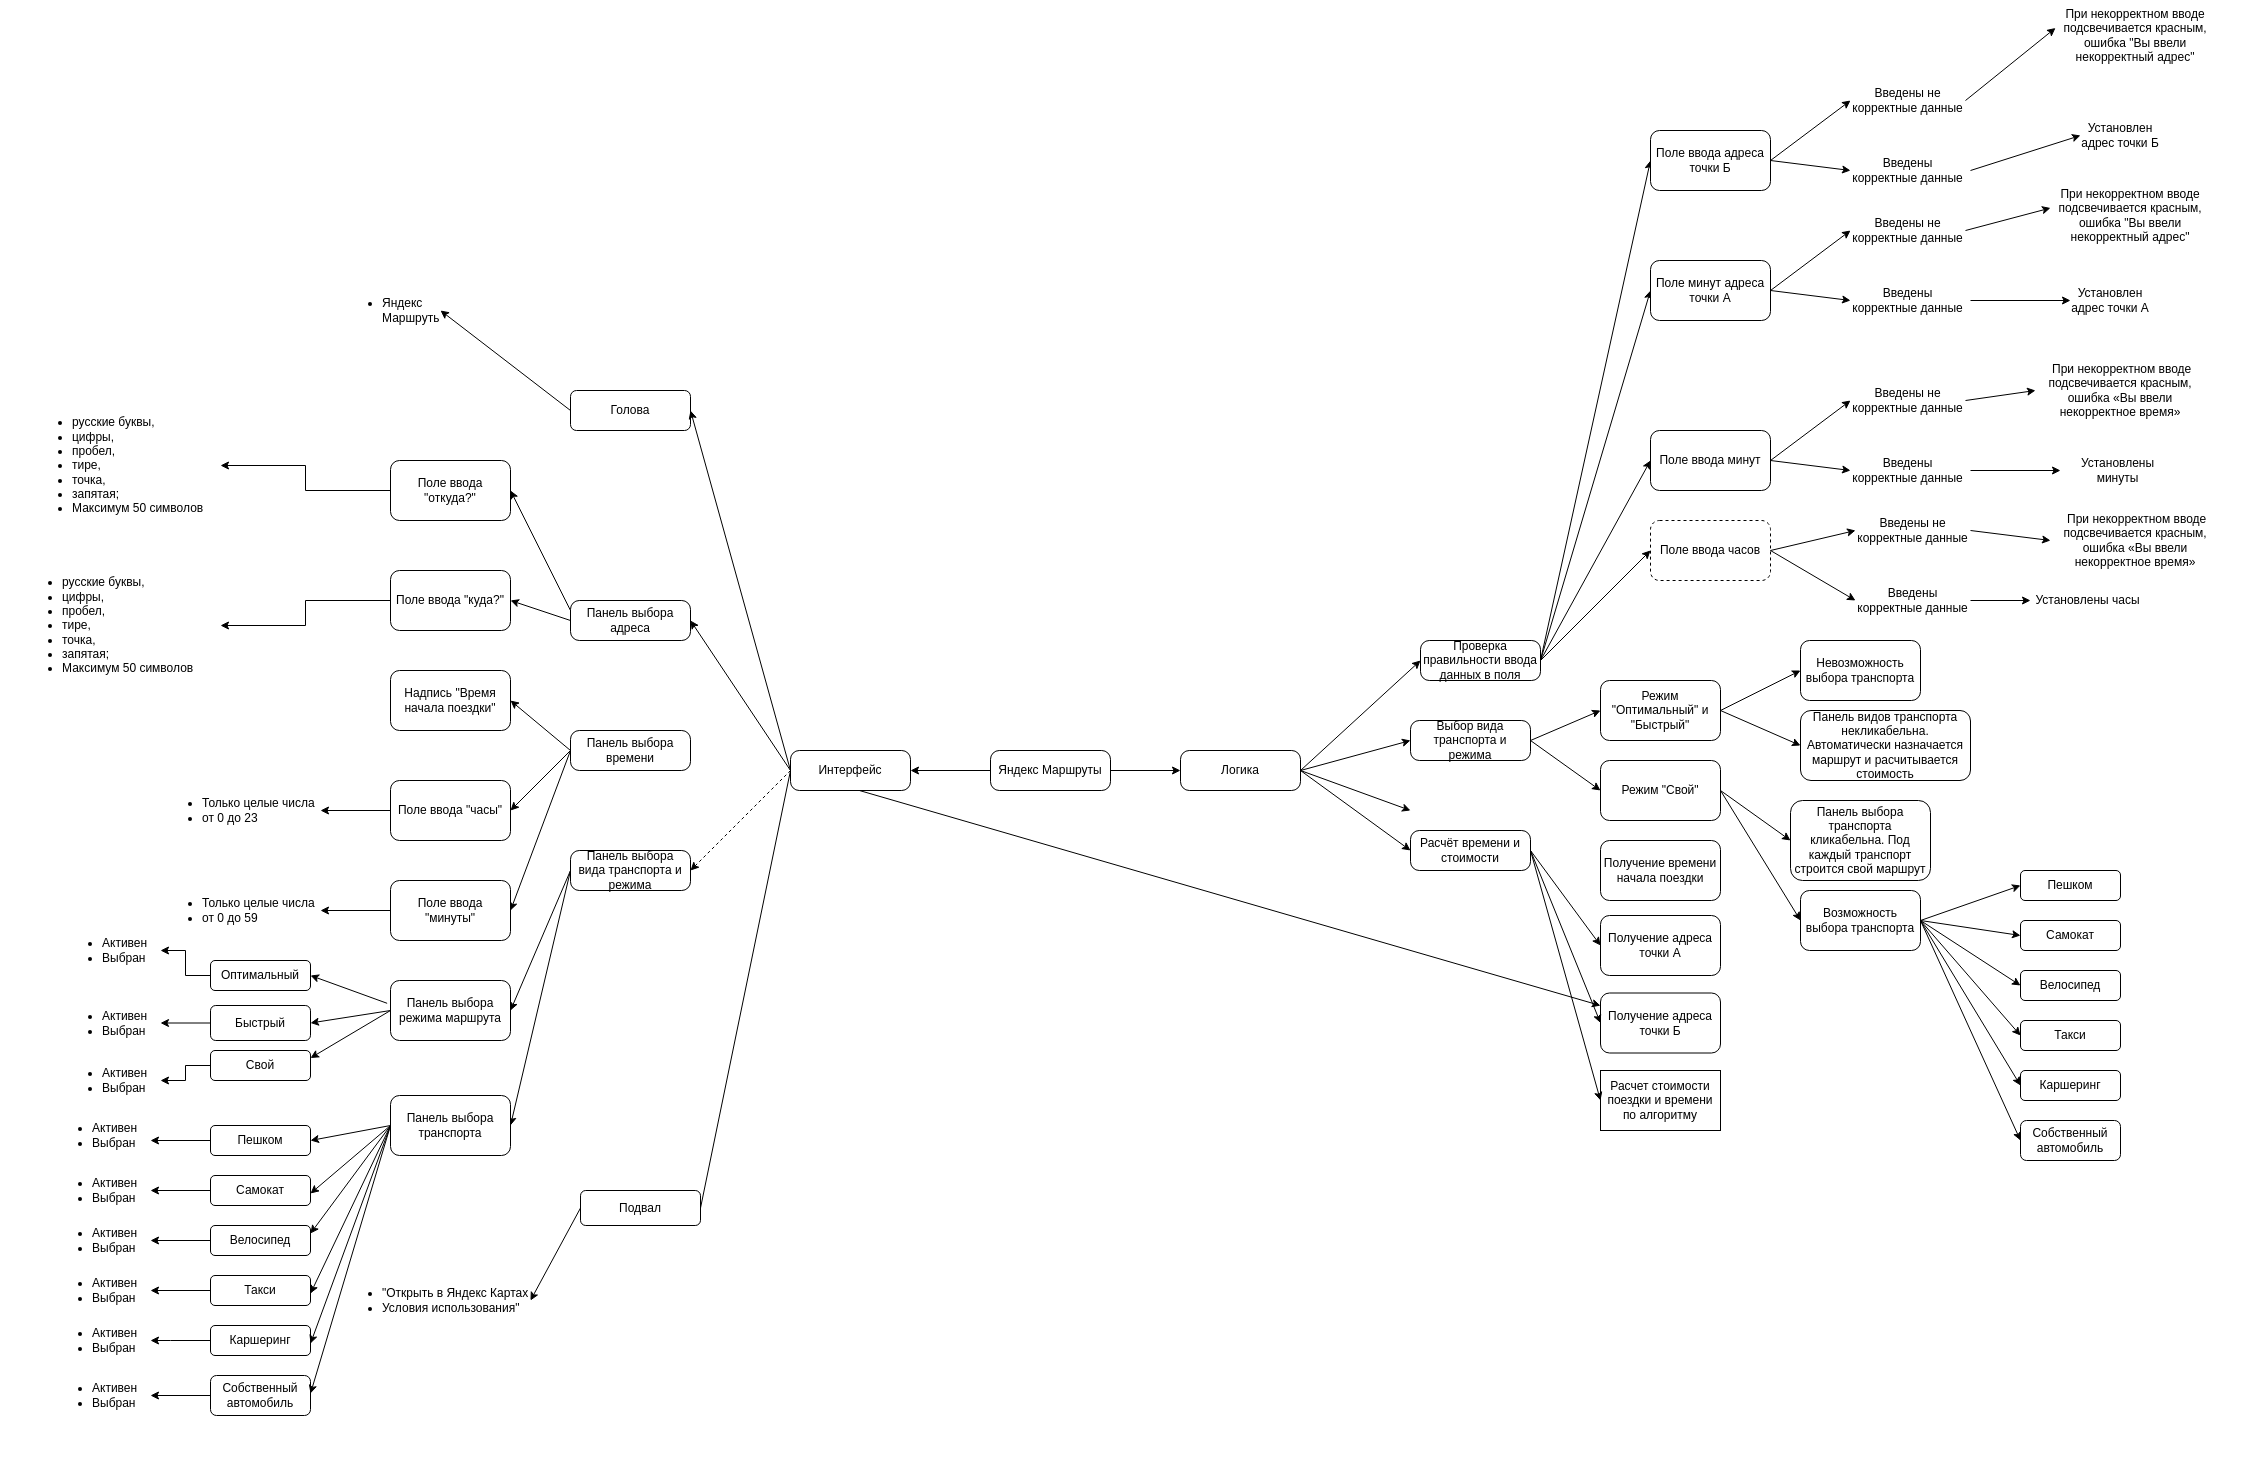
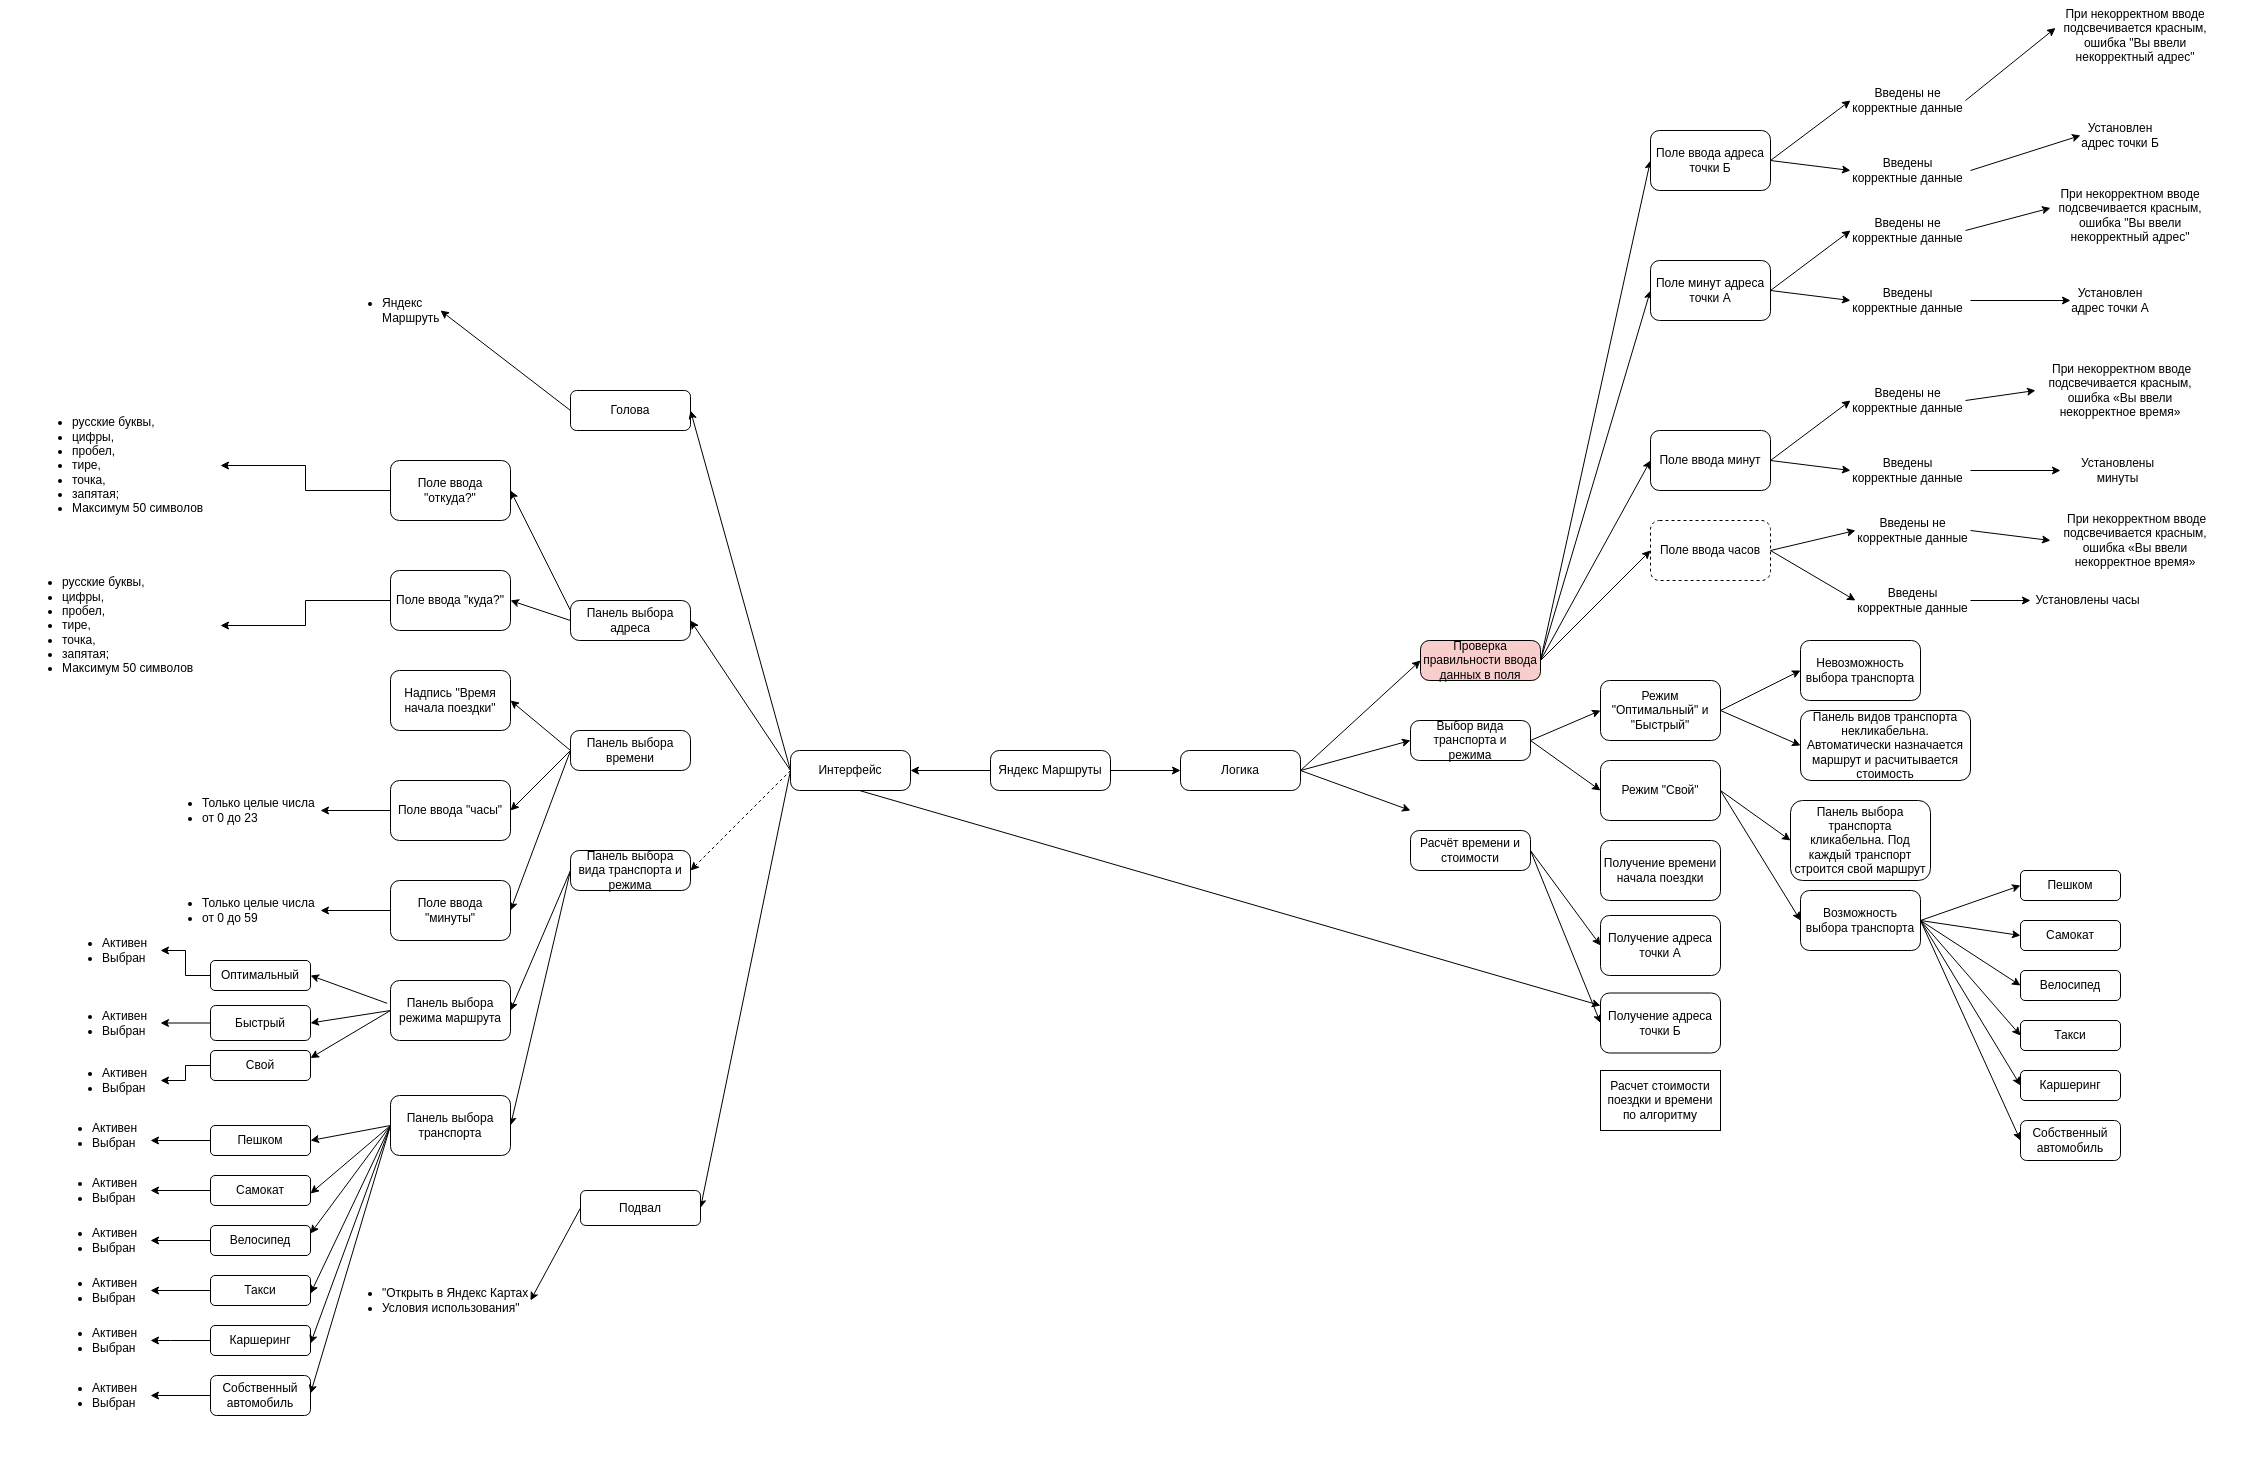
(1481, 661) -> (1481, 661)
(1353, 809) -> none
(1566, 979) -> none
(702, 1202) -> (702, 1200)
